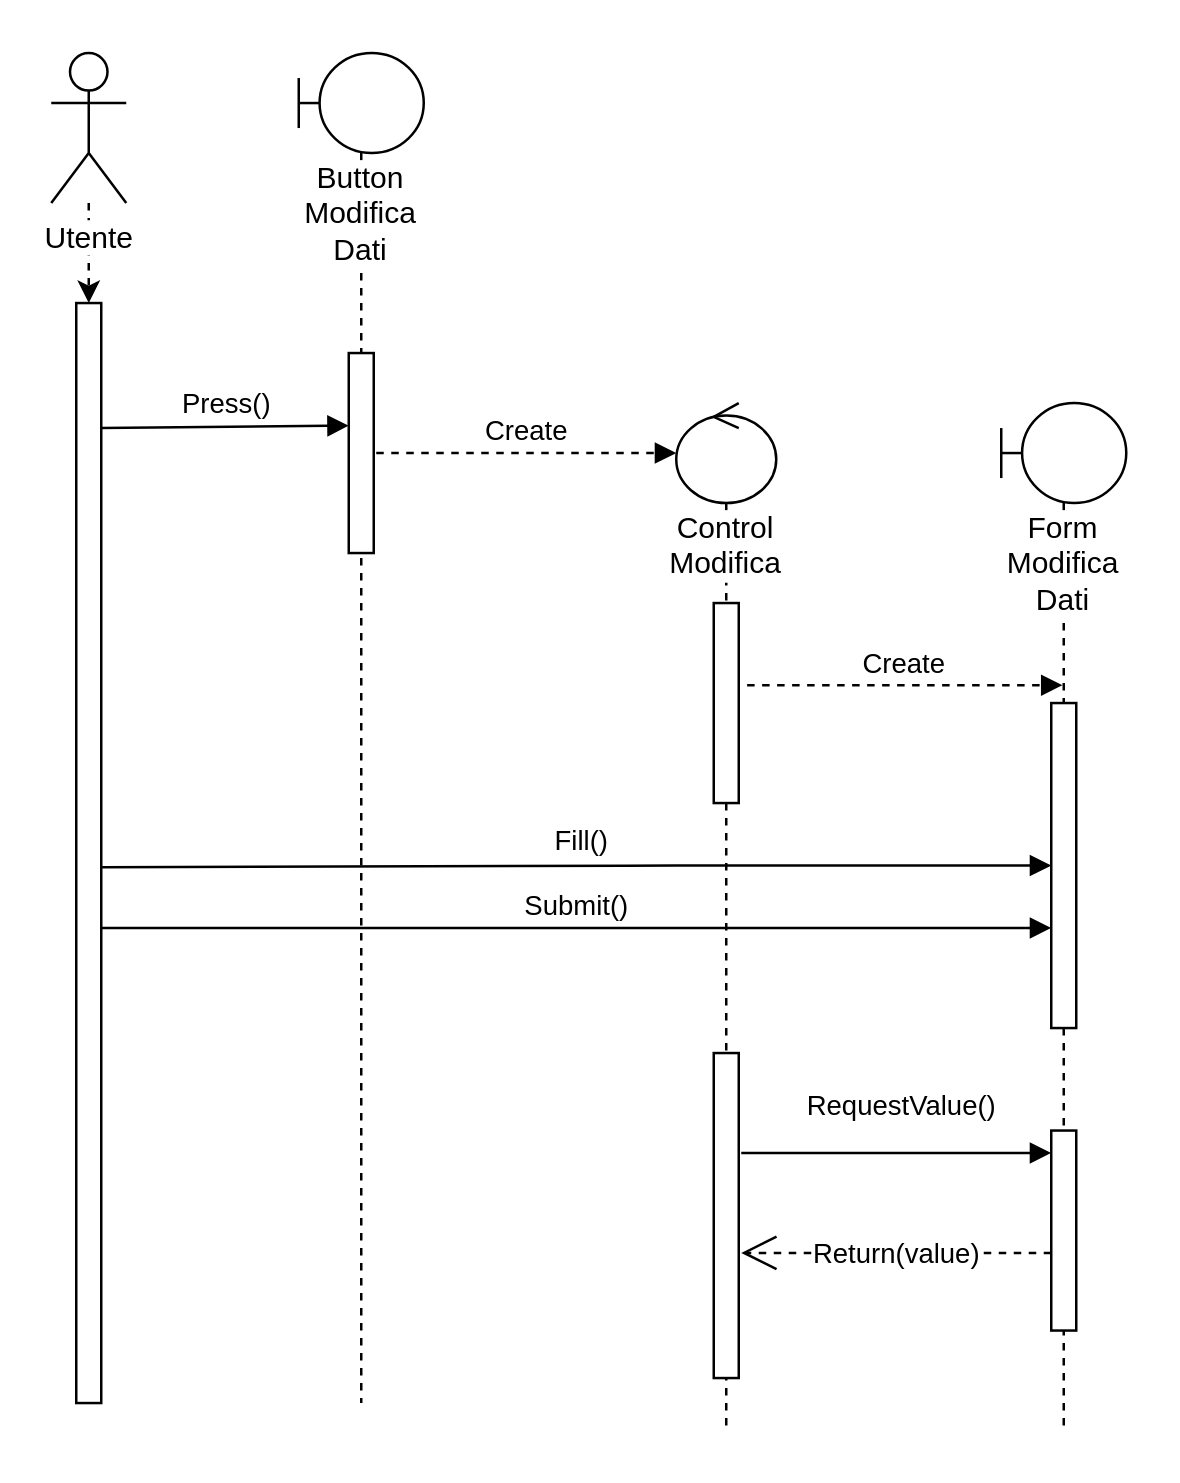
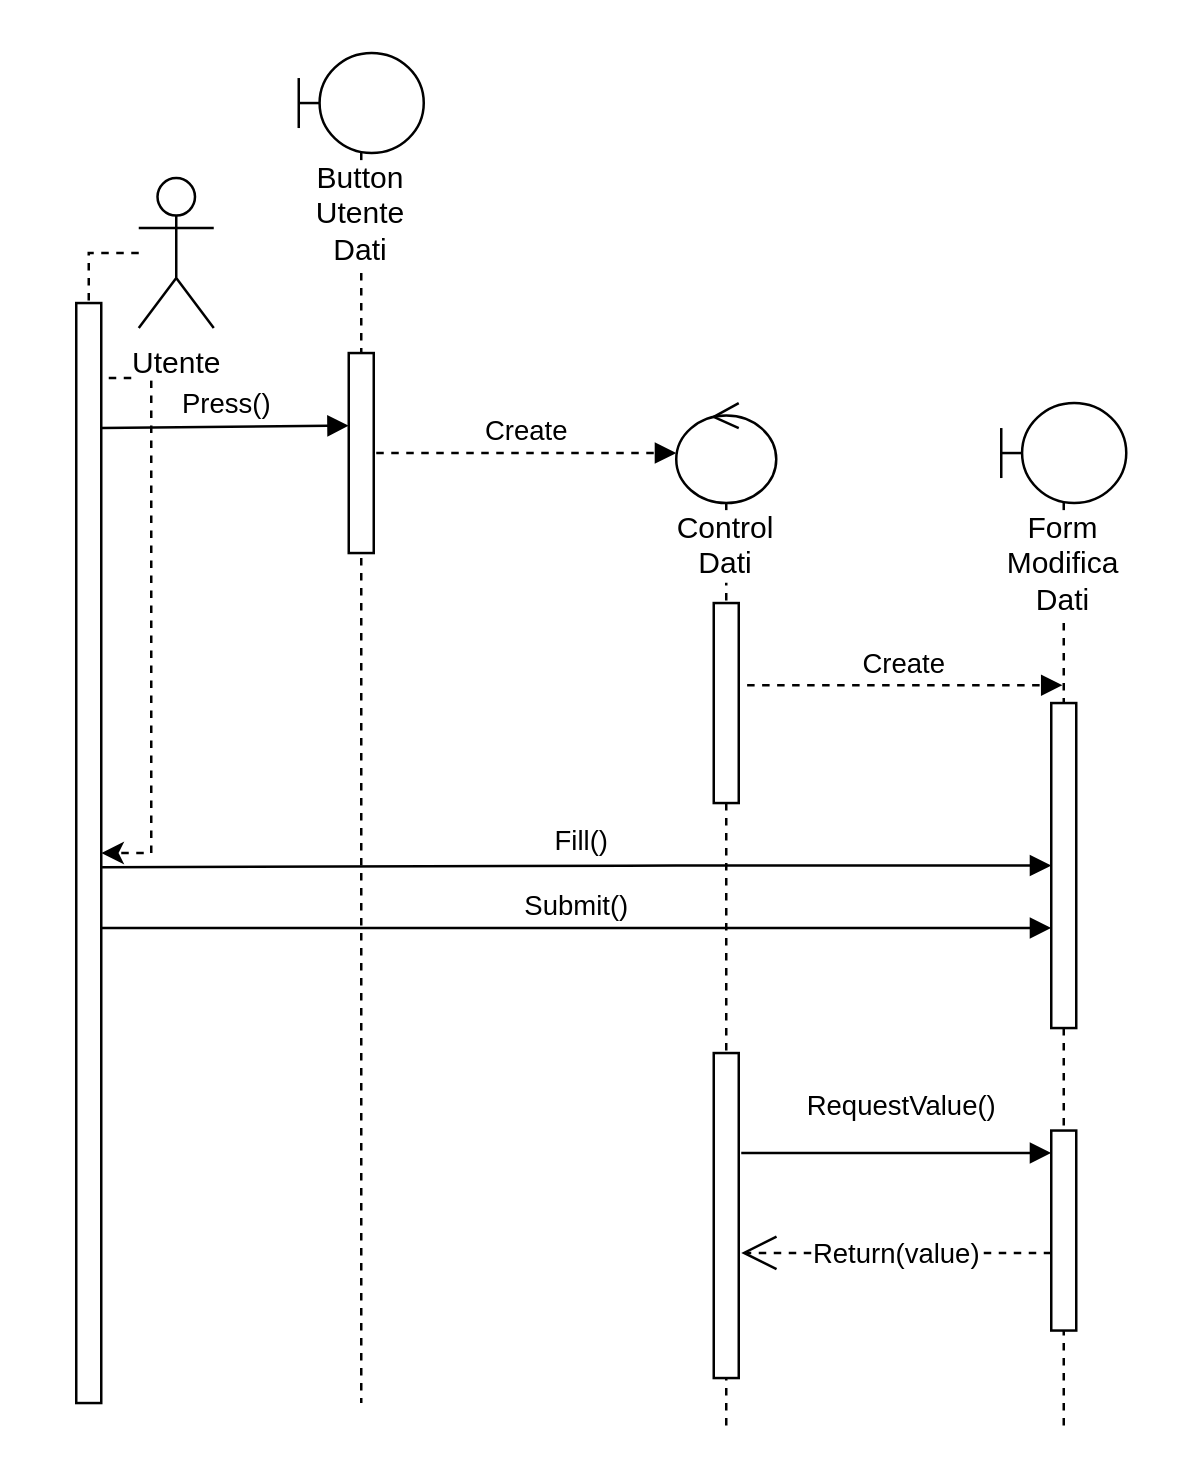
(89, 128) -> (176, 253)
(361, 215) -> (361, 215)
(726, 583) -> (726, 565)
